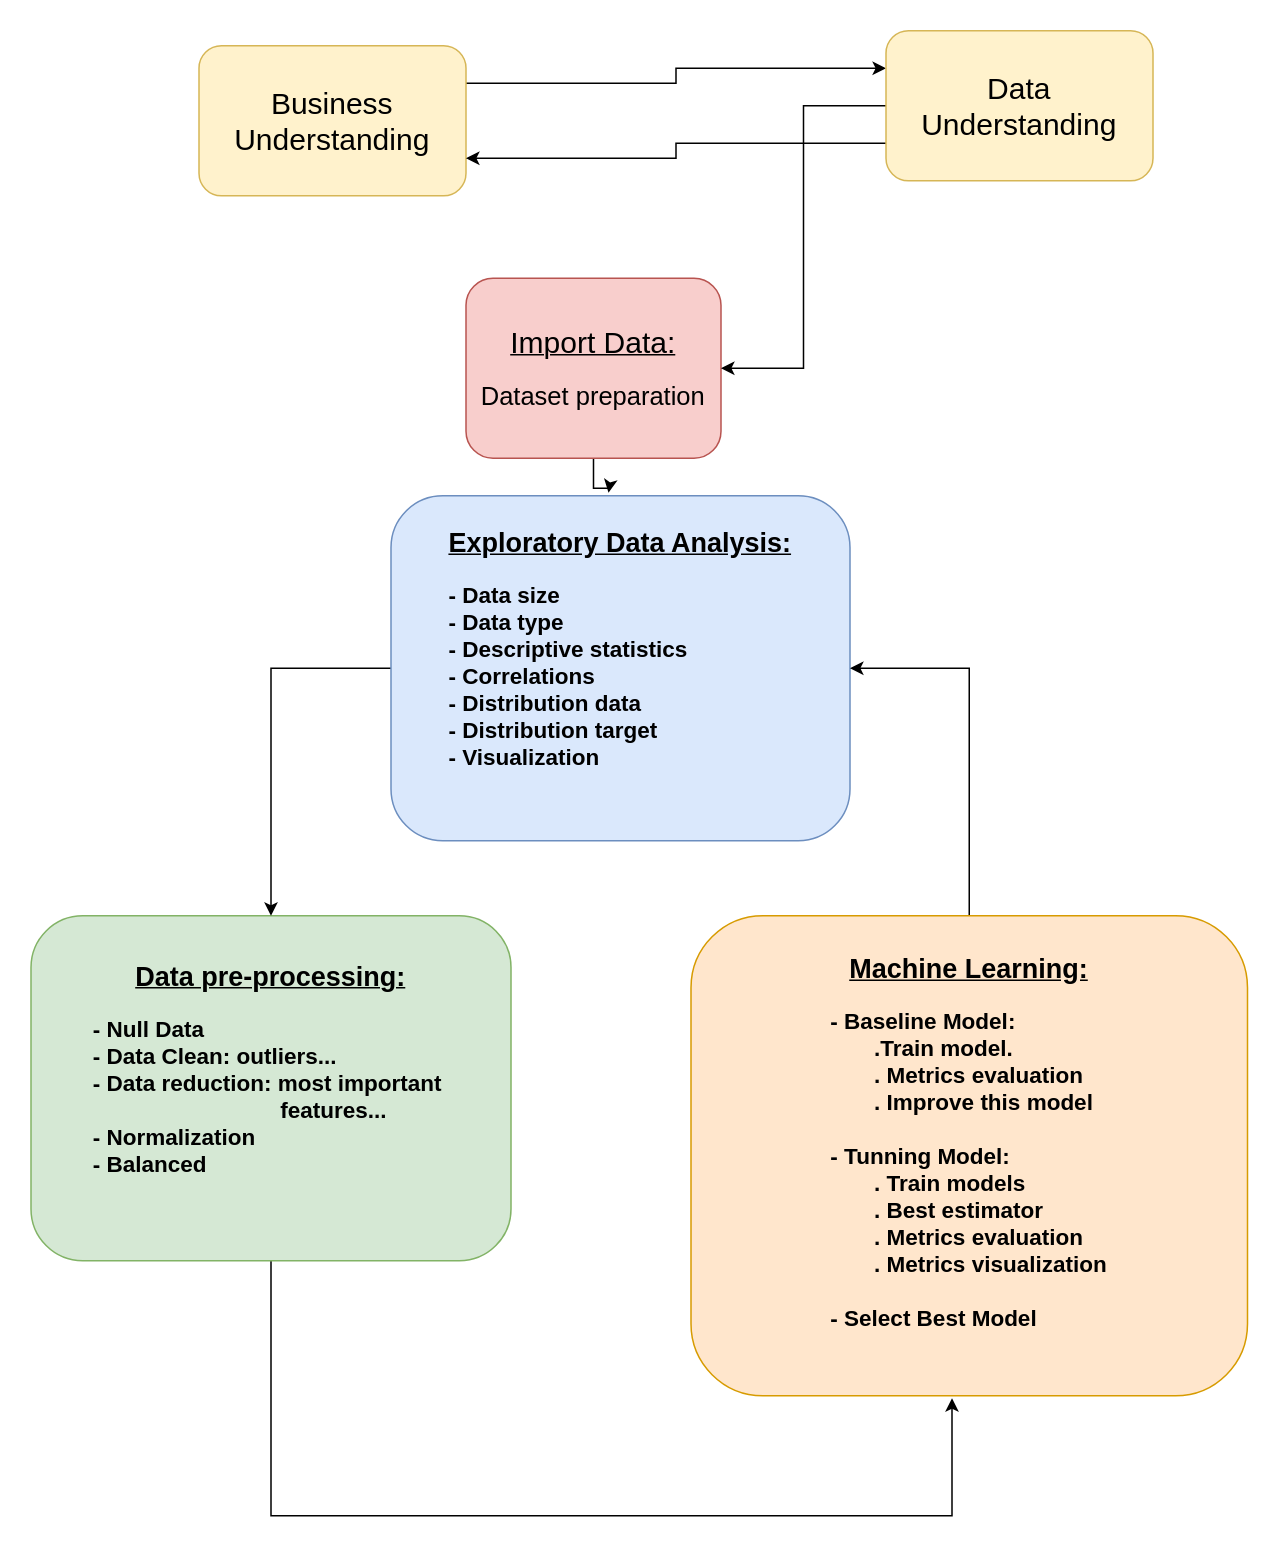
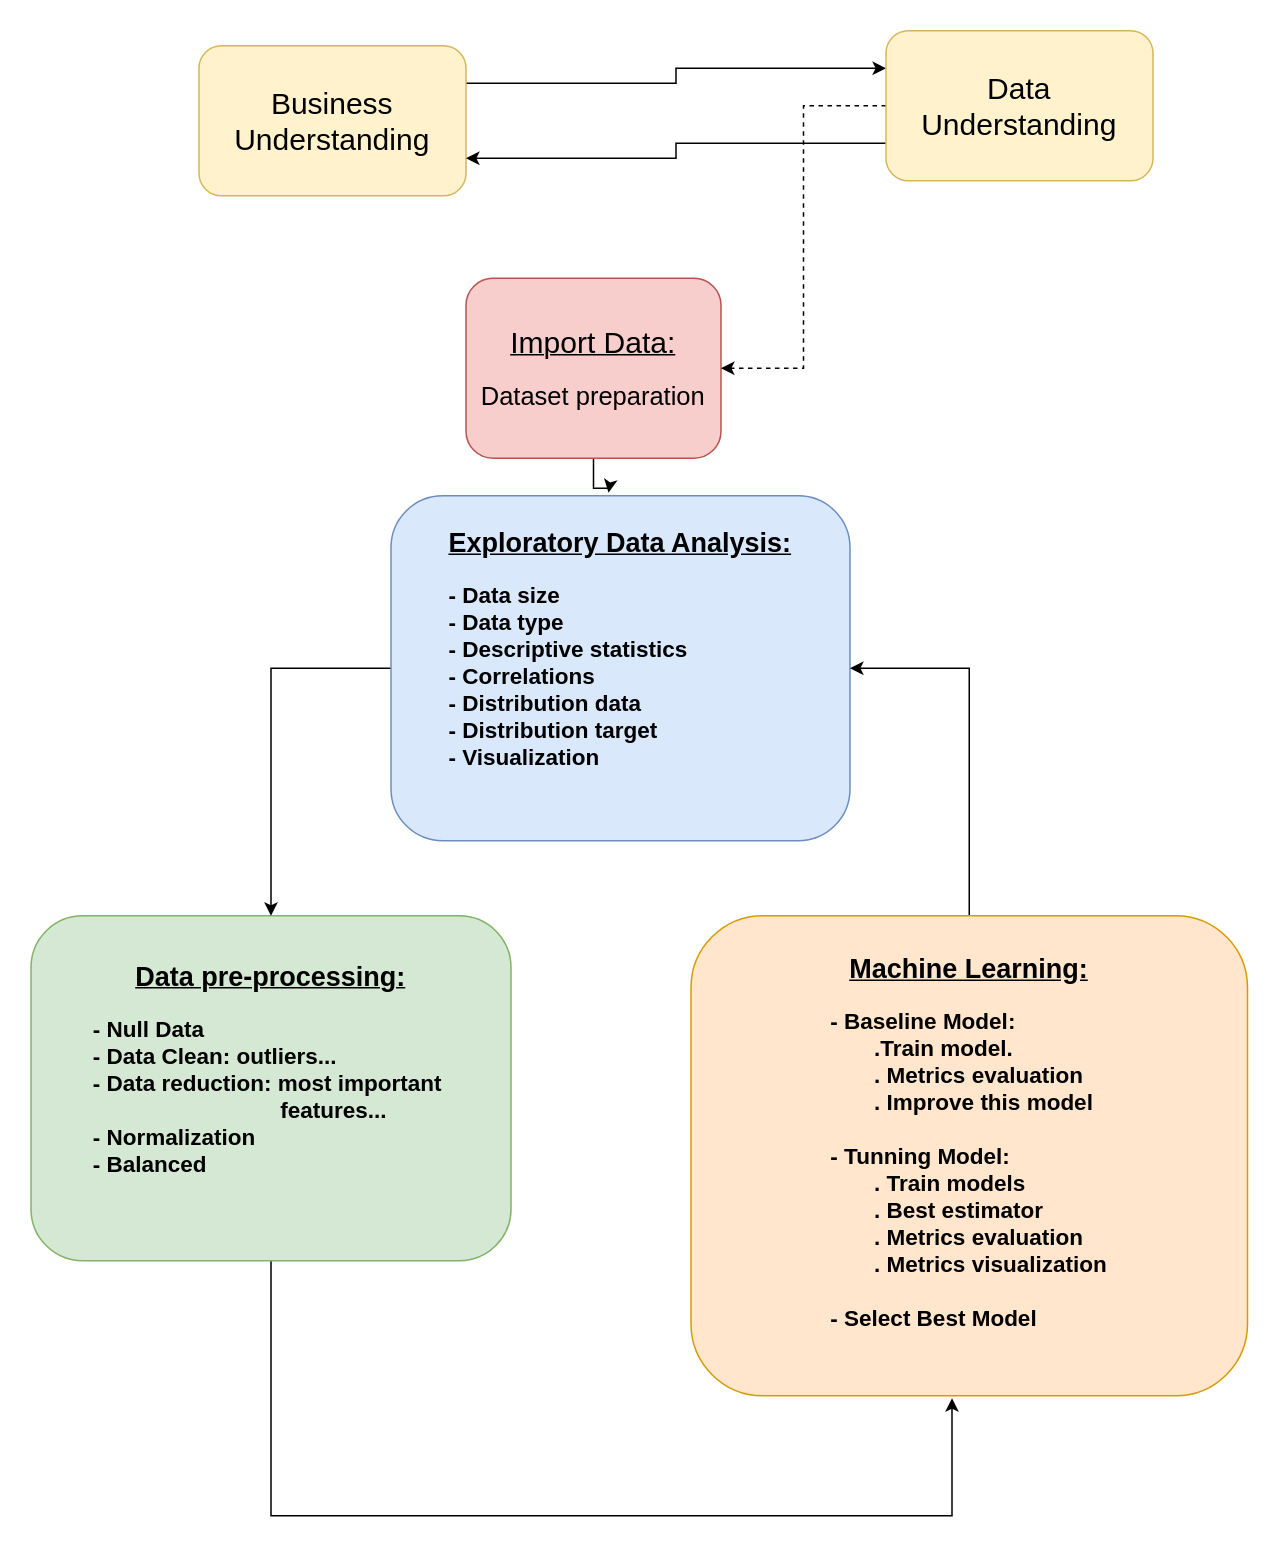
(803, 231) -> (803, 231)
